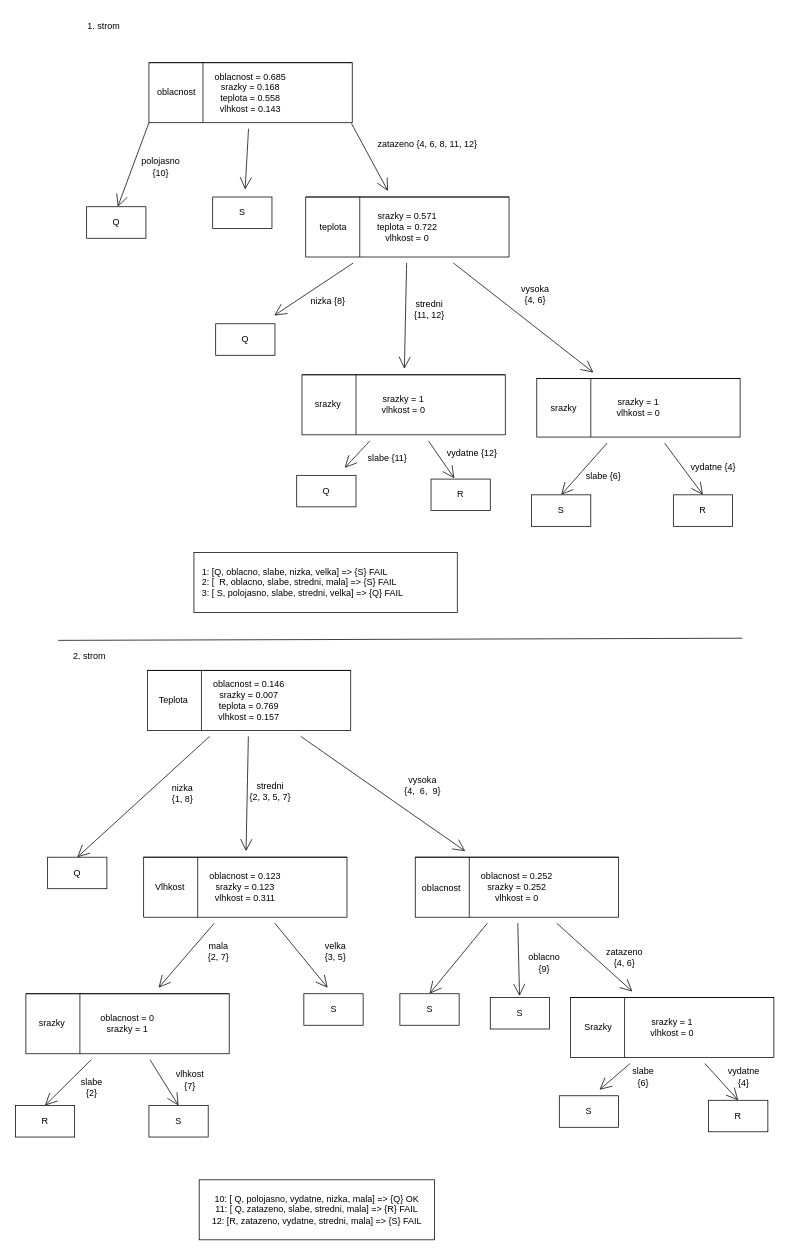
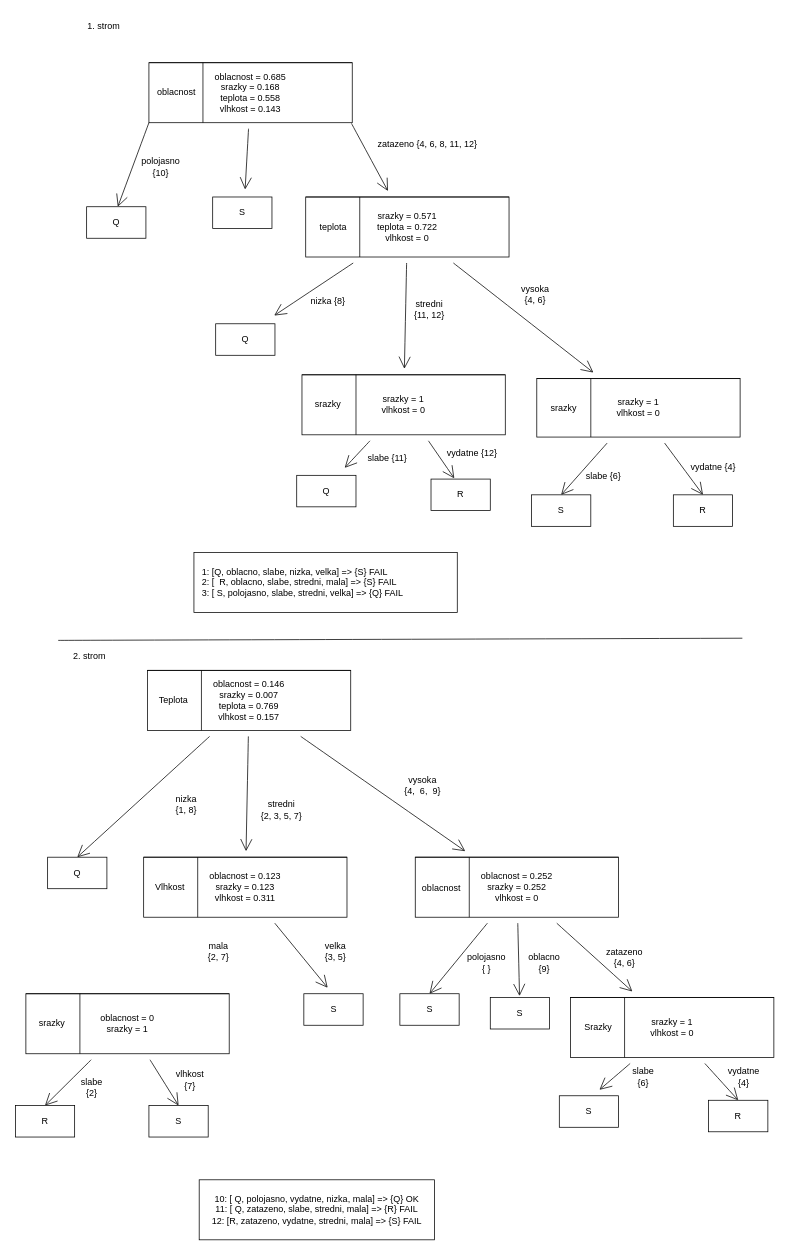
(270, 791) -> (282, 810)
(183, 793) -> (186, 804)
(187, 955) -> none
none -> (486, 963)
